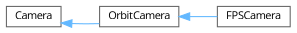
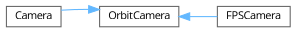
(86, 24) -> (75, 10)
